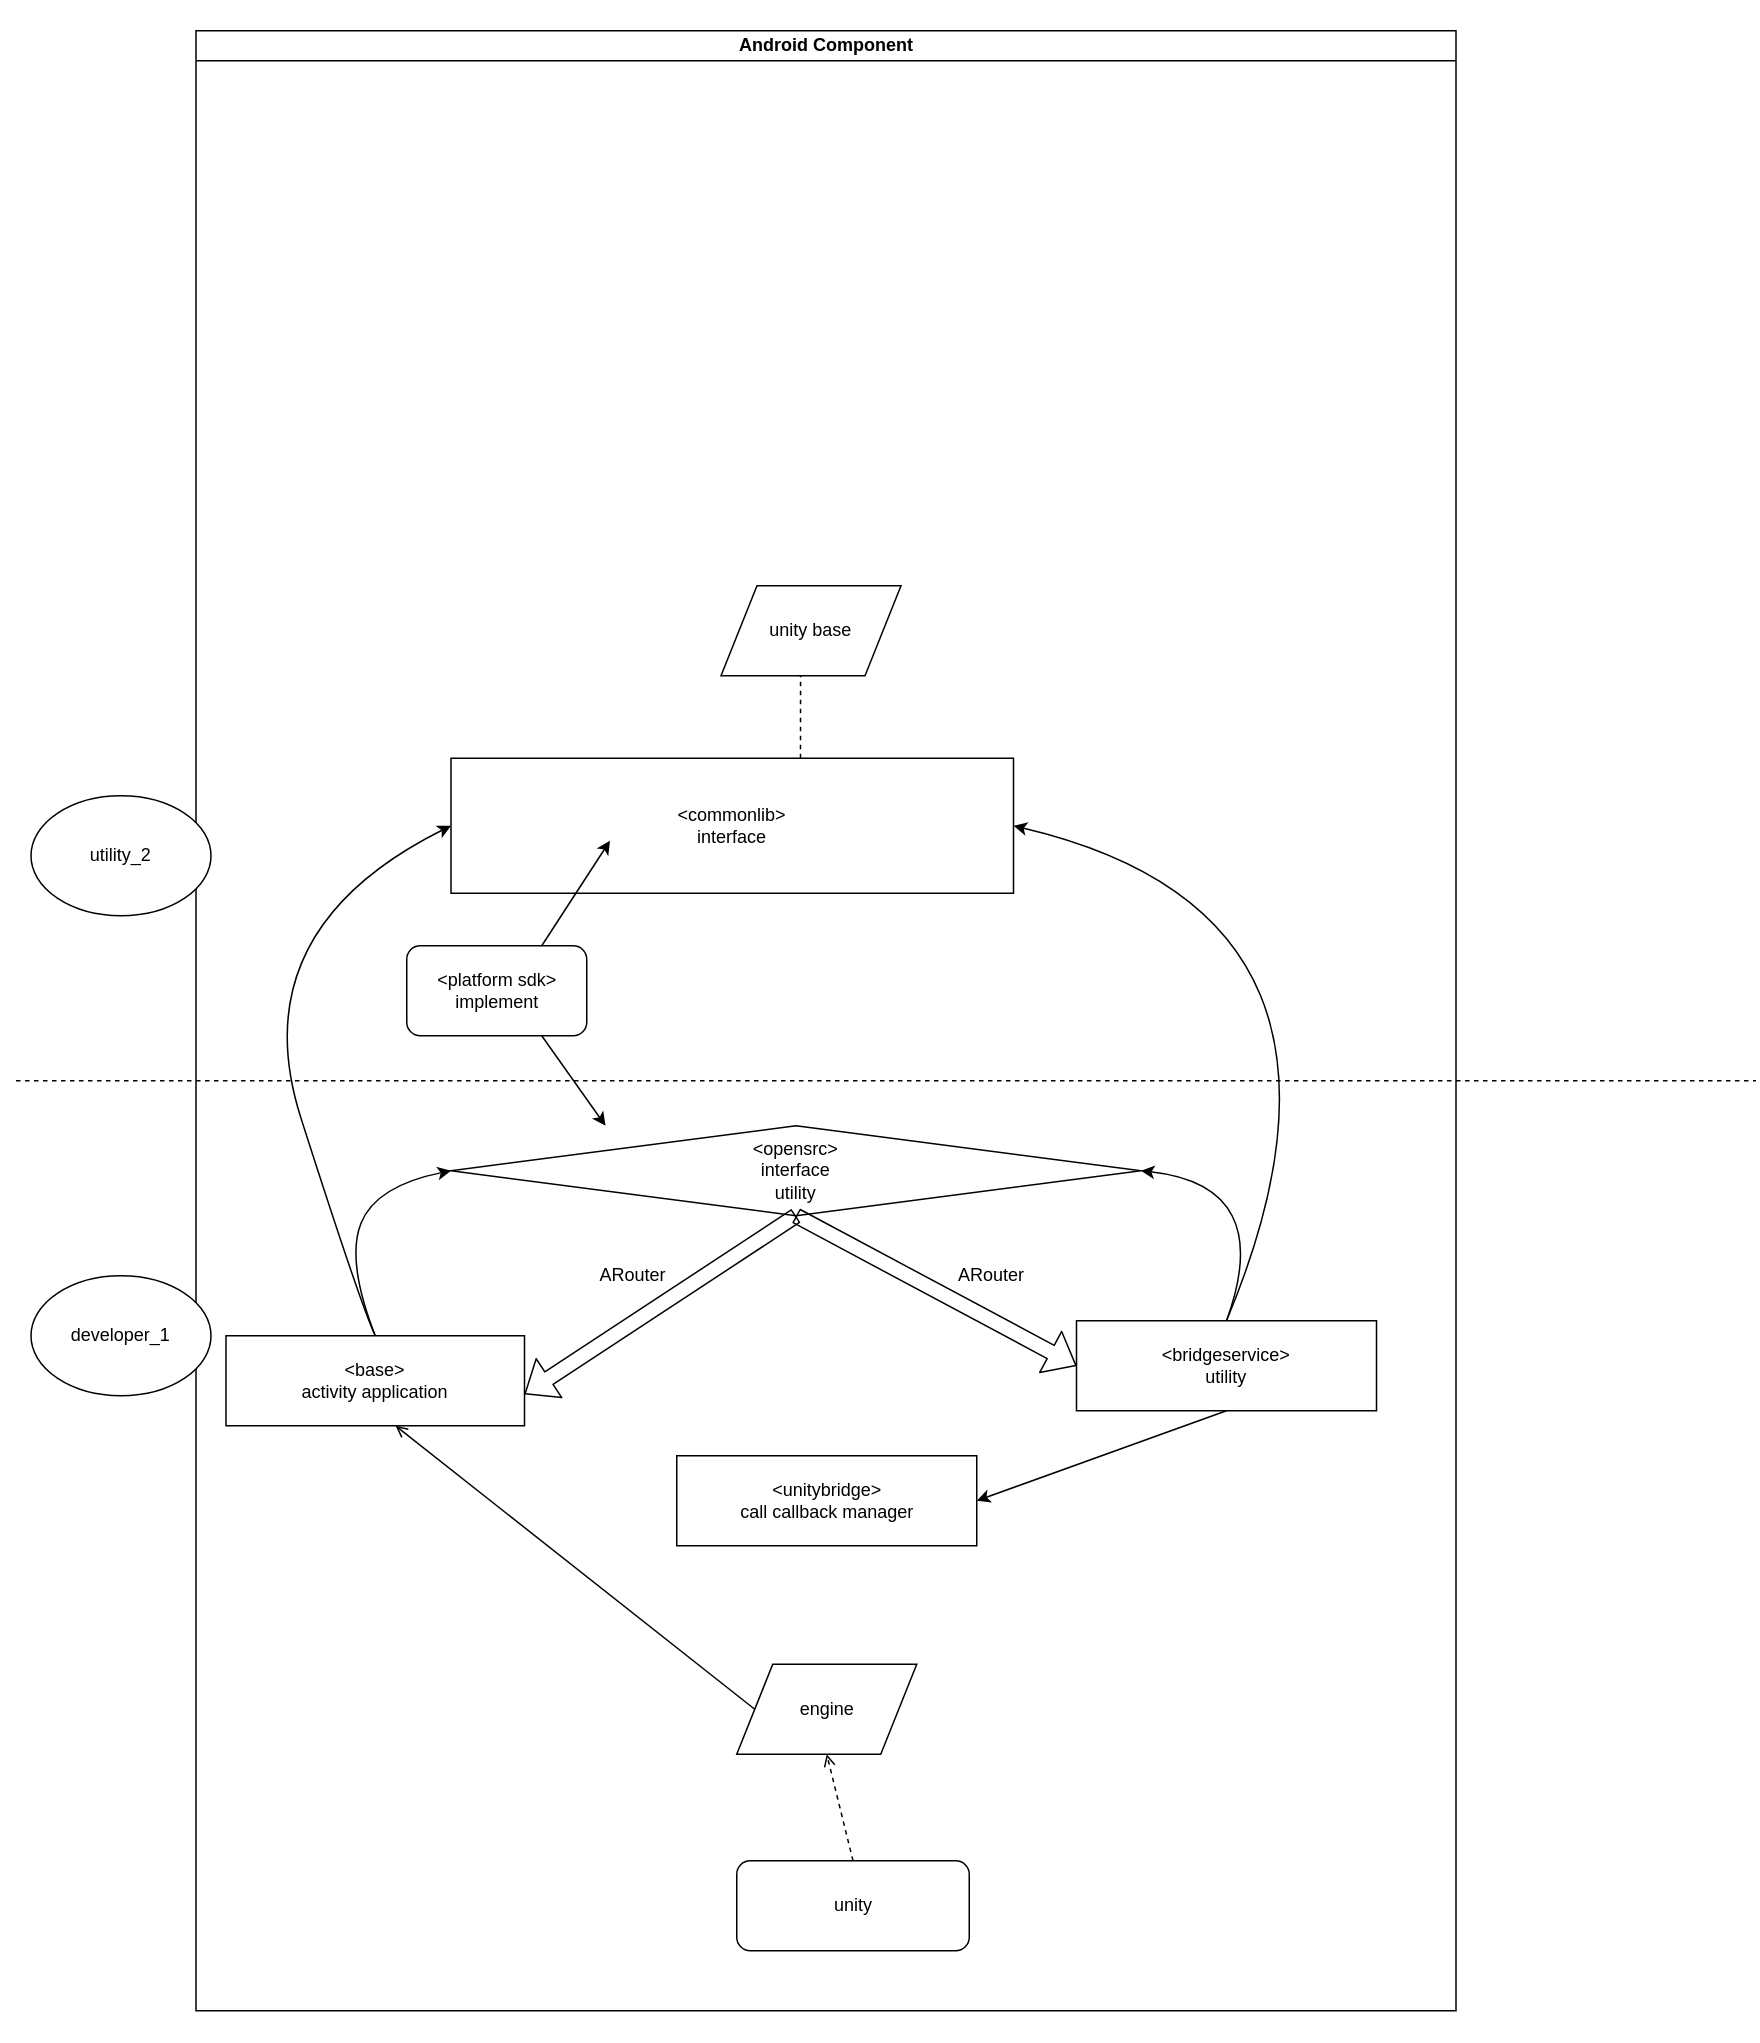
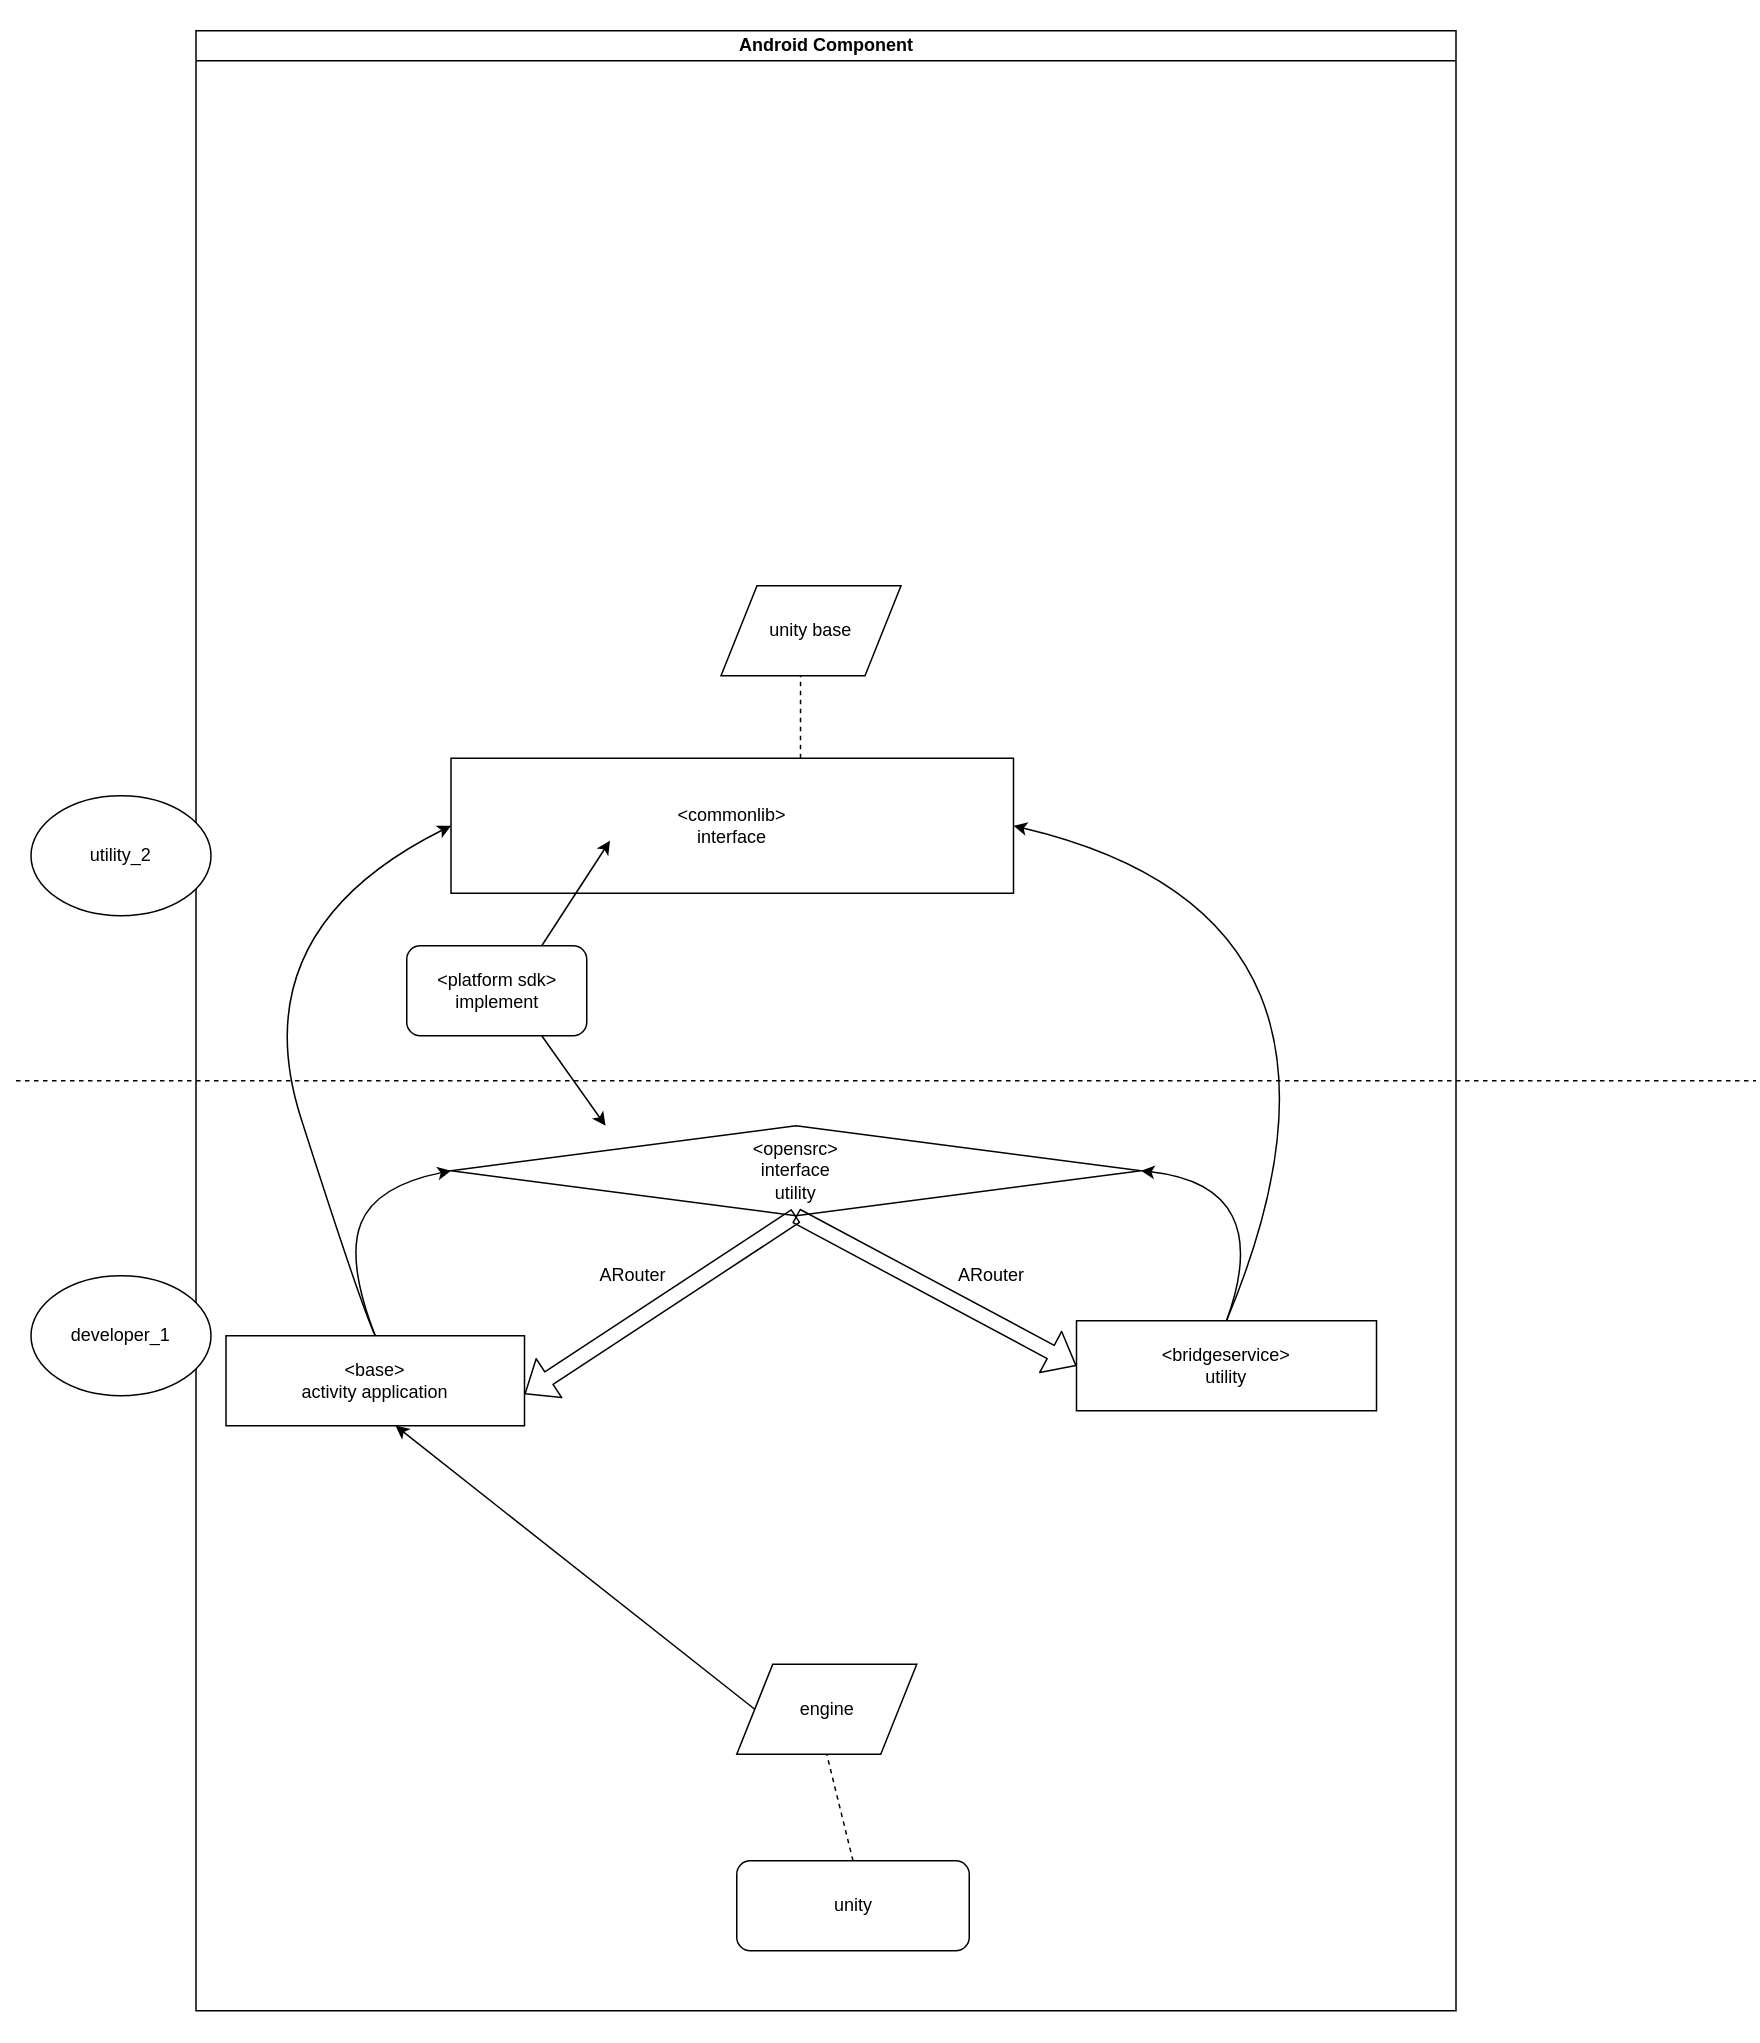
(402, 1431) -> (404, 1432)
(1105, 1454) -> none
(827, 1501) -> none
(828, 1760) -> (828, 1759)
